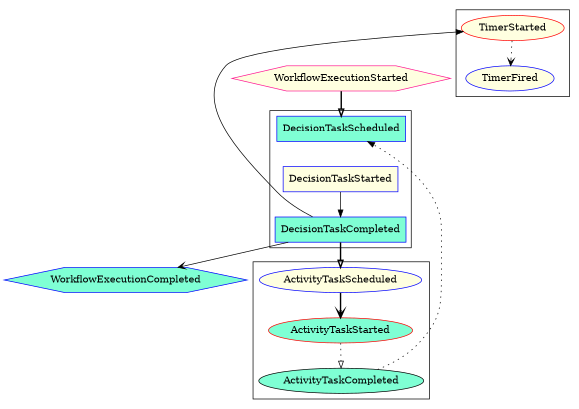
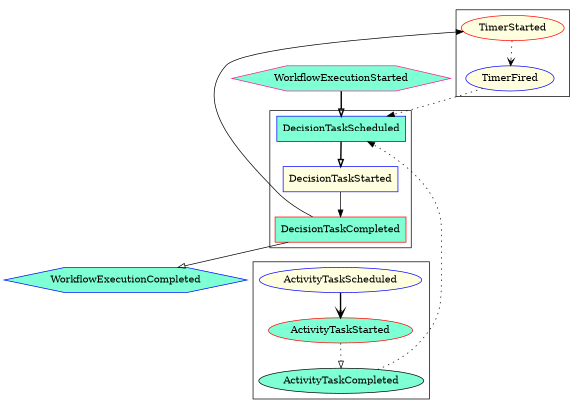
(341, 78) -> (341, 78)
none -> (439, 102)
none -> (341, 151)
(341, 230) -> (341, 230)
(341, 252) -> none
(237, 254) -> (237, 254)
